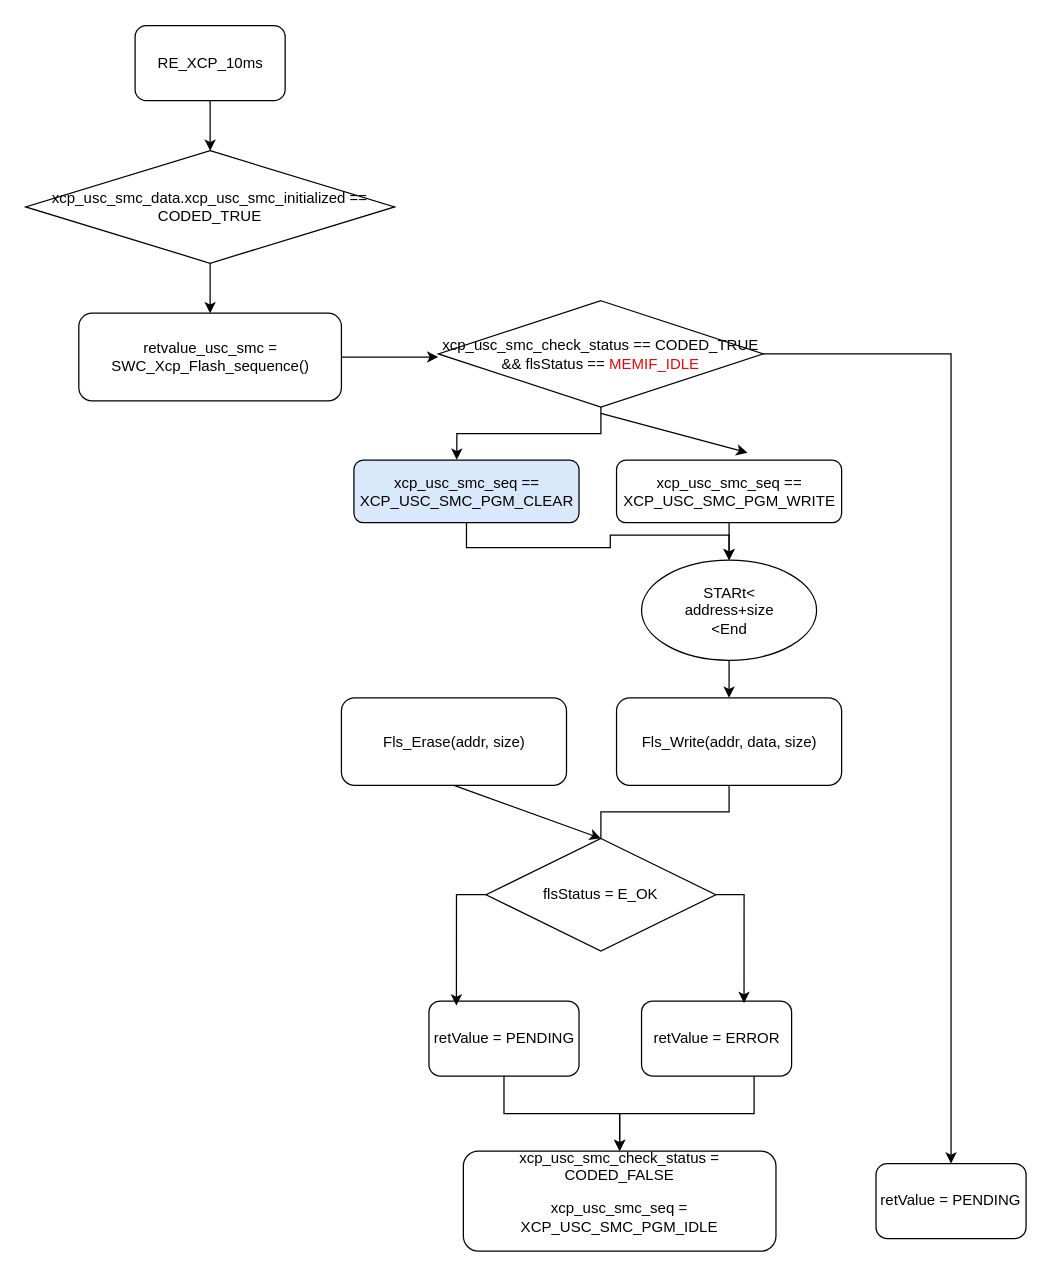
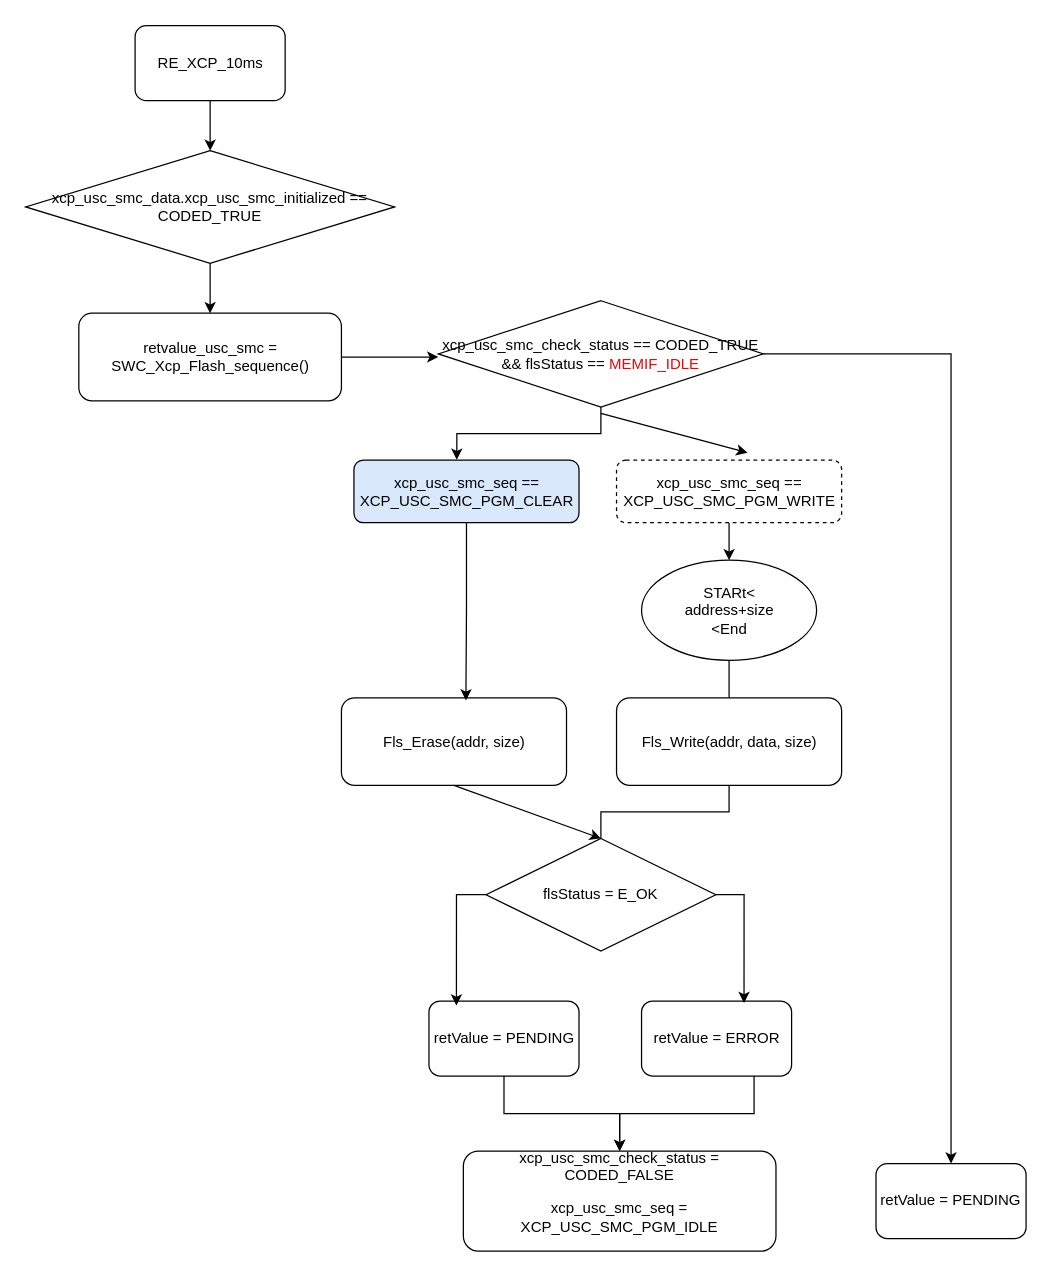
(729, 491) -> (729, 491)
(601, 548) -> (466, 618)
(729, 688) -> (729, 691)
